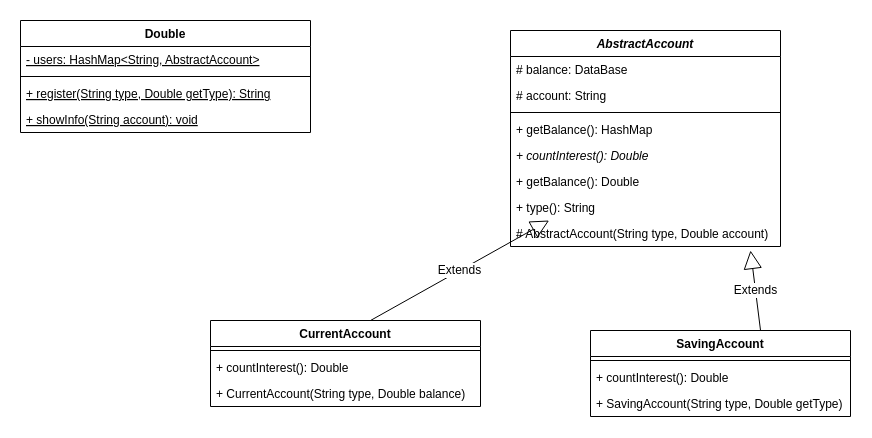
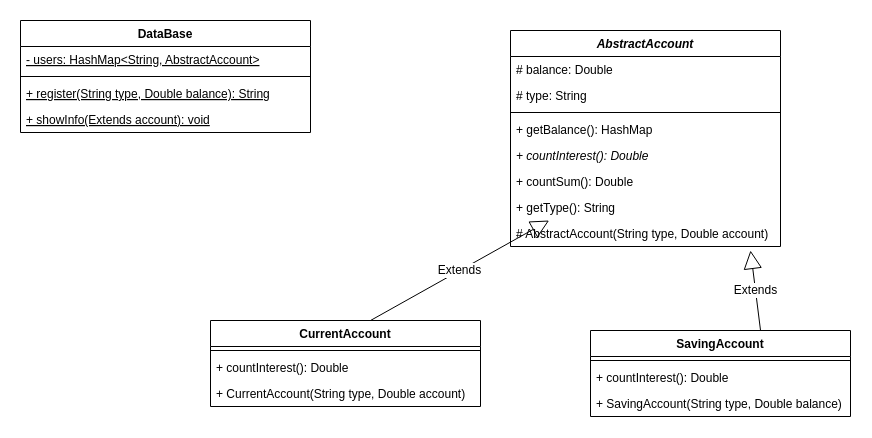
(165, 34) -> (165, 34)
(574, 70) -> (565, 70)
(167, 94) -> (165, 94)
(567, 96) -> (557, 96)
(124, 120) -> (129, 120)
(582, 182) -> (577, 182)
(564, 208) -> (574, 208)
(355, 394) -> (356, 394)
(731, 404) -> (730, 404)
